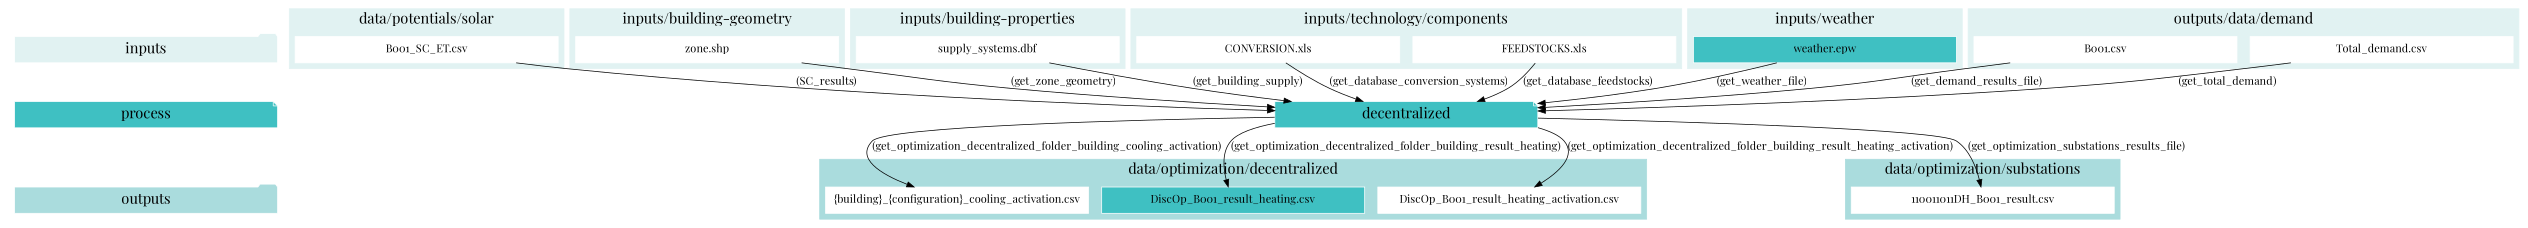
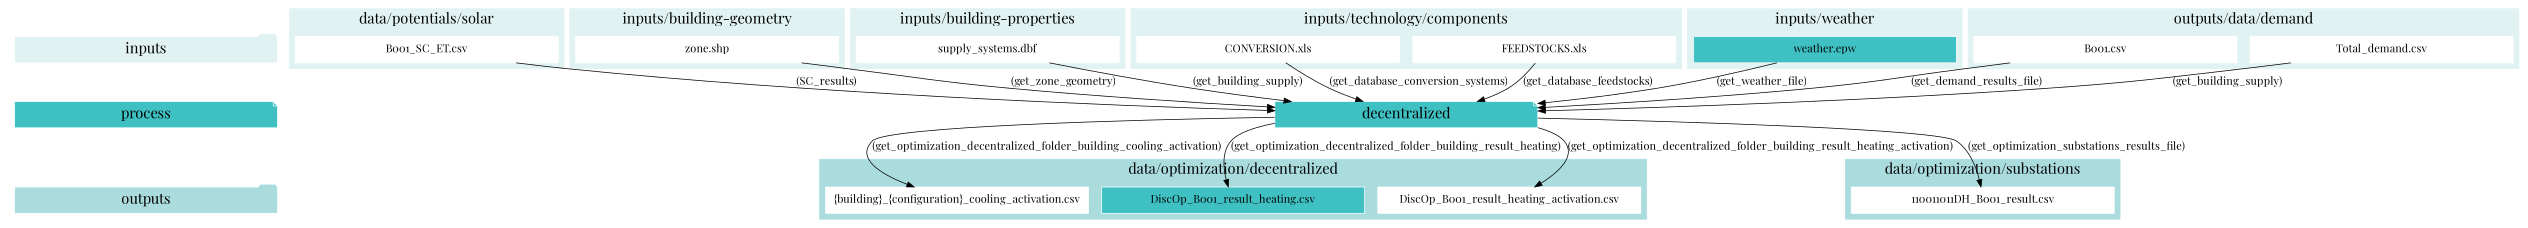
(2228, 82) -> (2228, 82)
